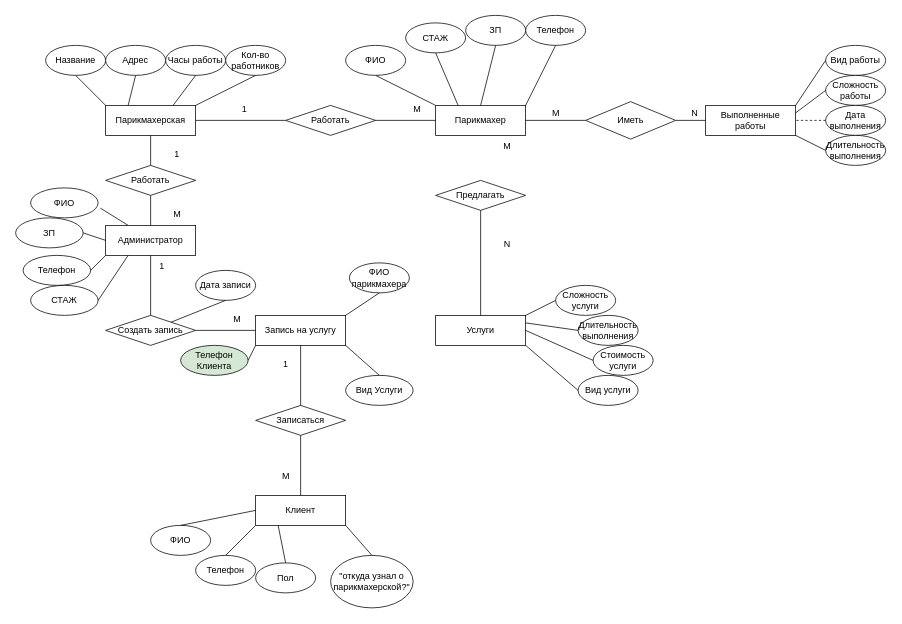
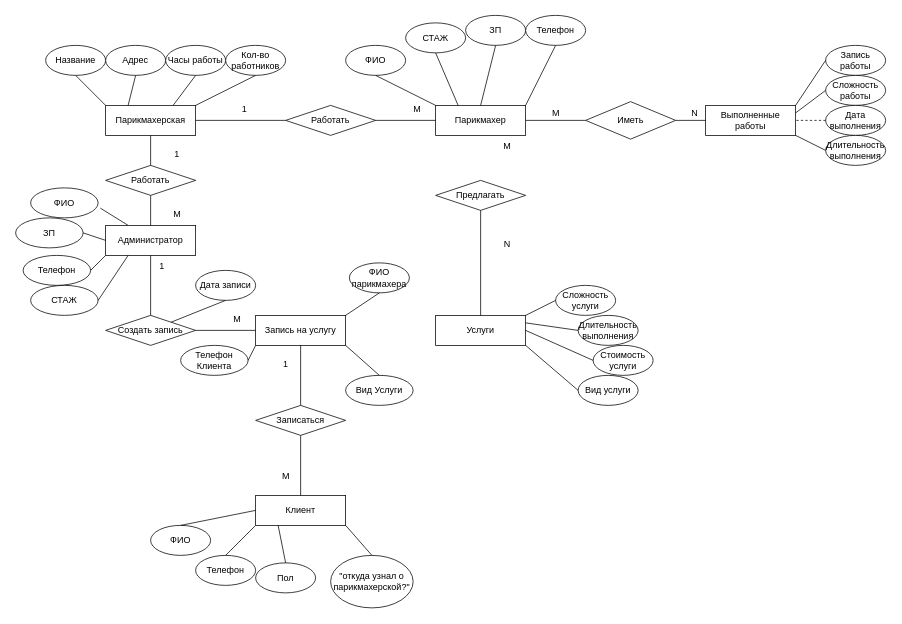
(855, 60) -> (855, 60)
(214, 360) -> (214, 360)
